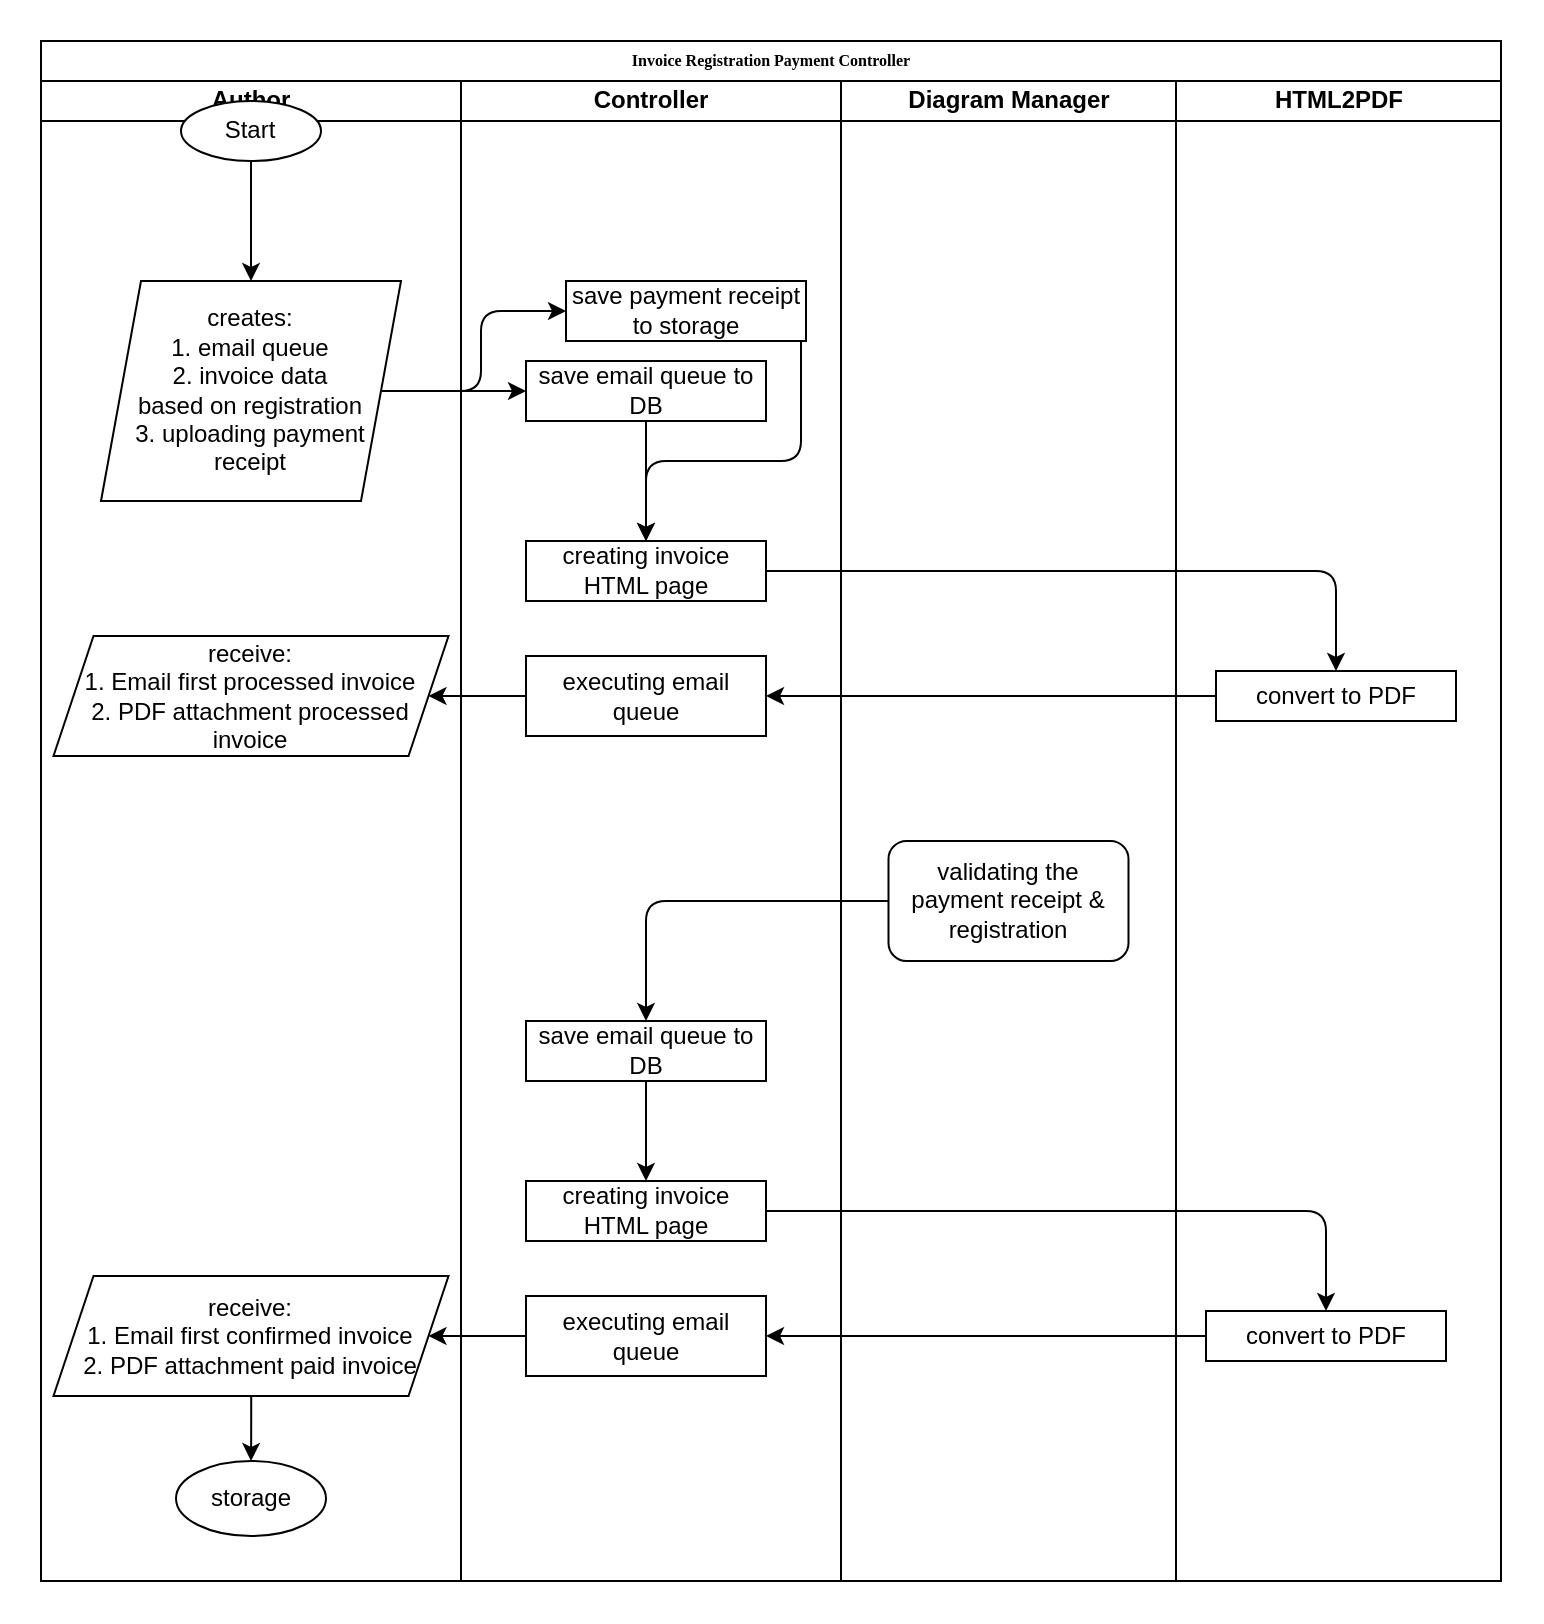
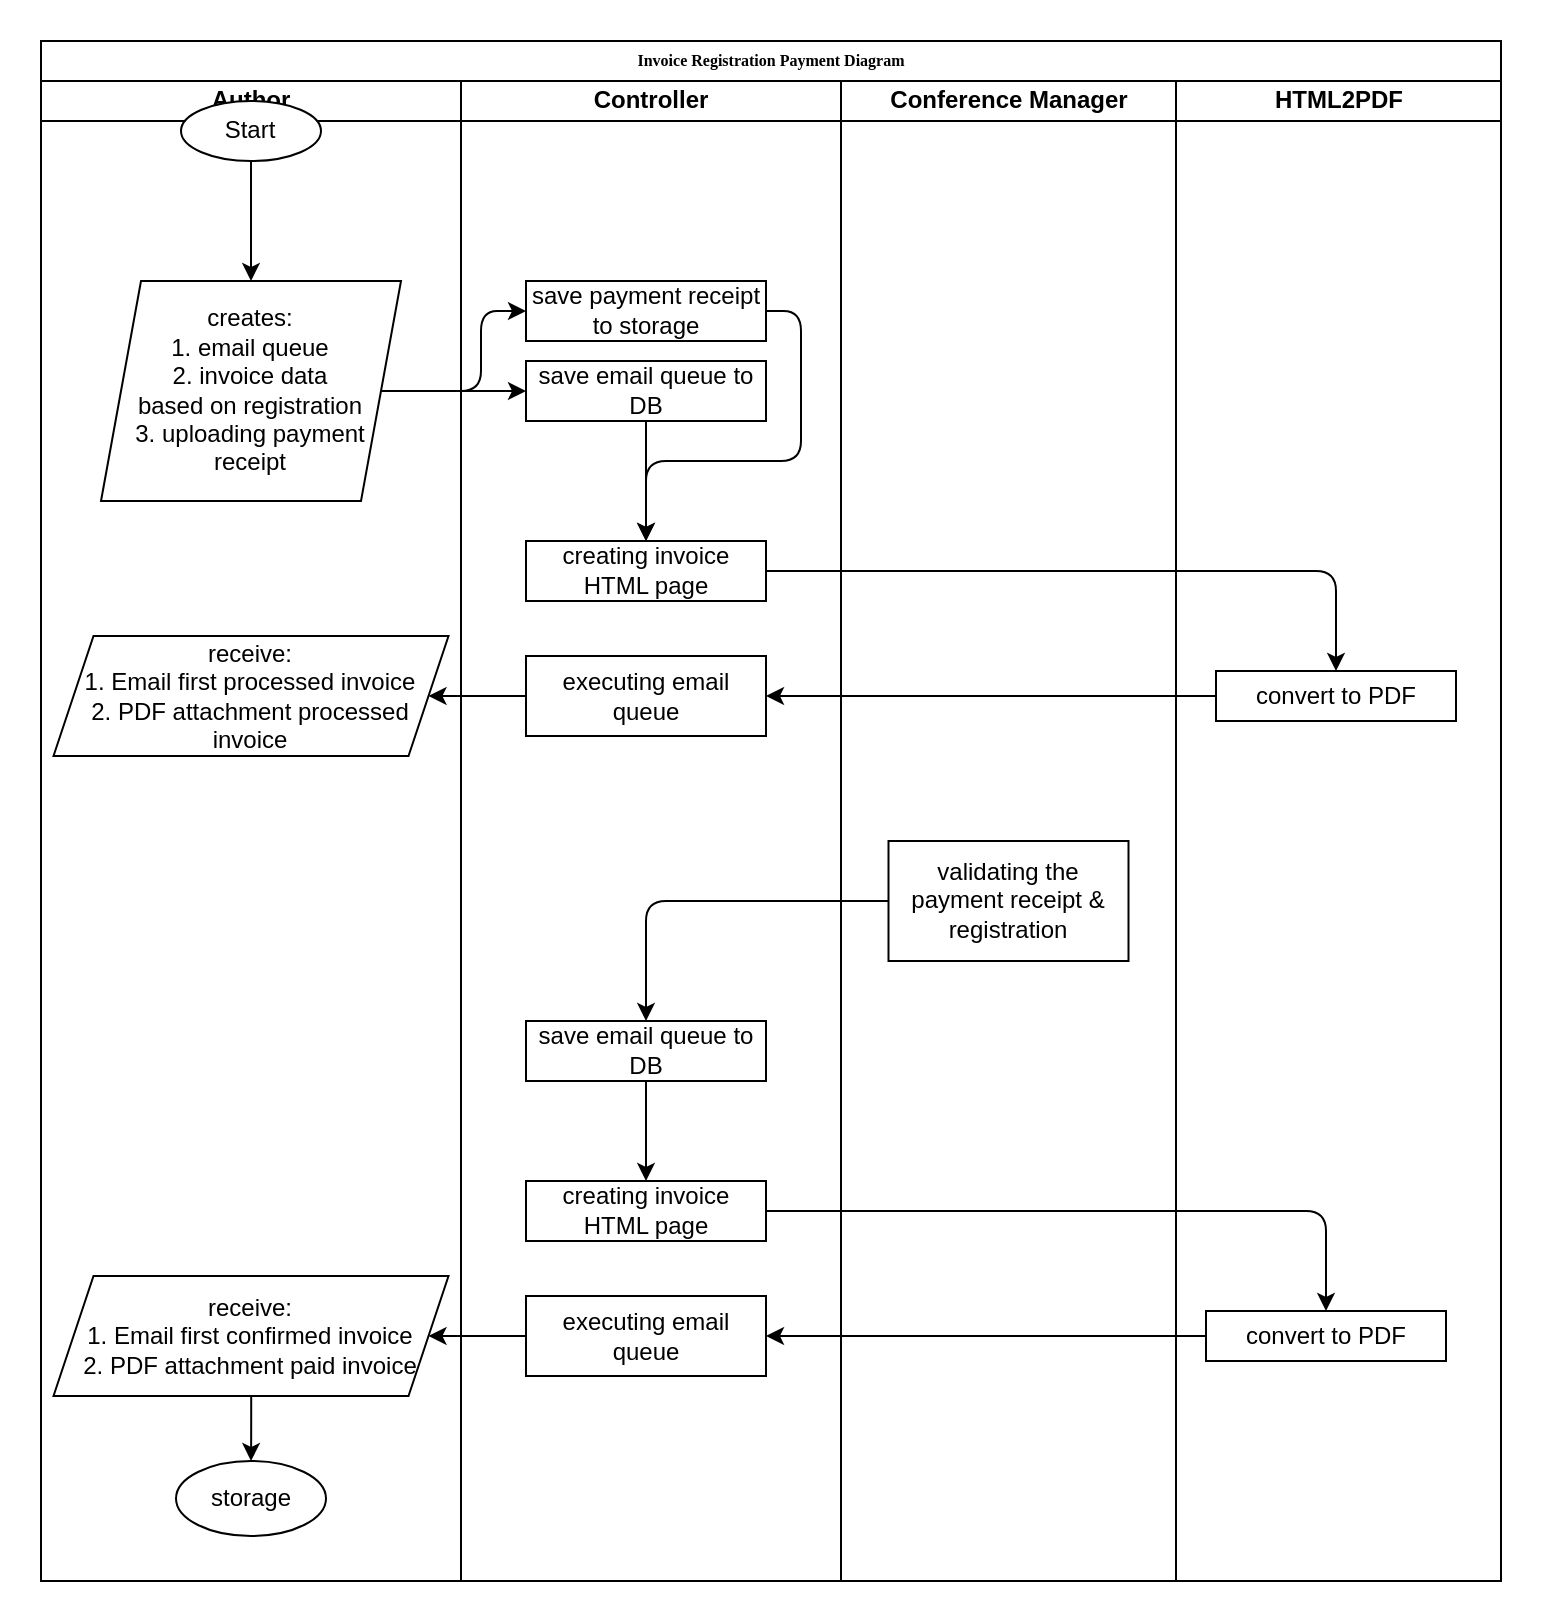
(772, 61) -> (772, 61)
(1010, 101) -> (1010, 101)
(686, 311) -> (646, 311)
(1009, 901) -> (1009, 901)
